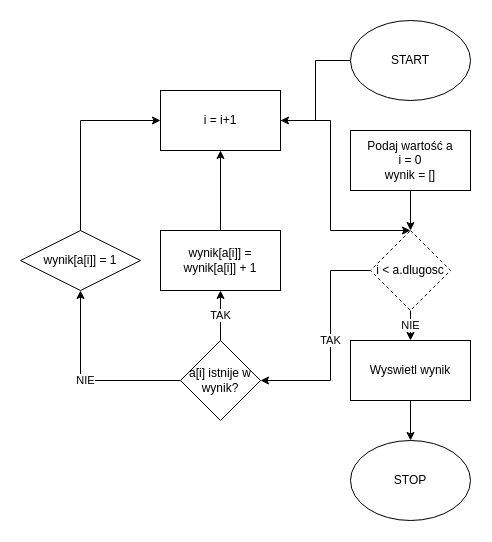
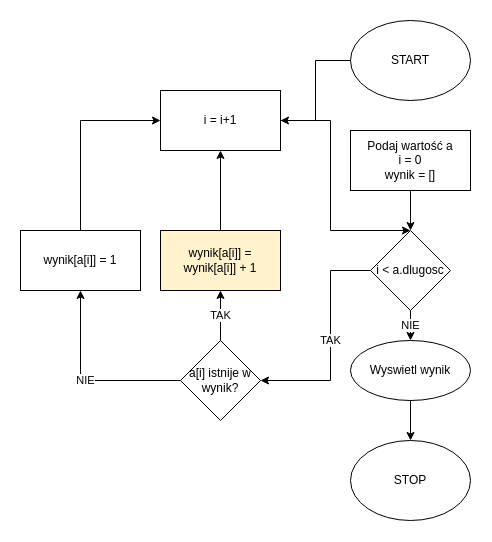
(81, 261) -> (81, 261)
(221, 261) -> (221, 261)
(411, 271) -> (411, 271)
(411, 371) -> (411, 371)
